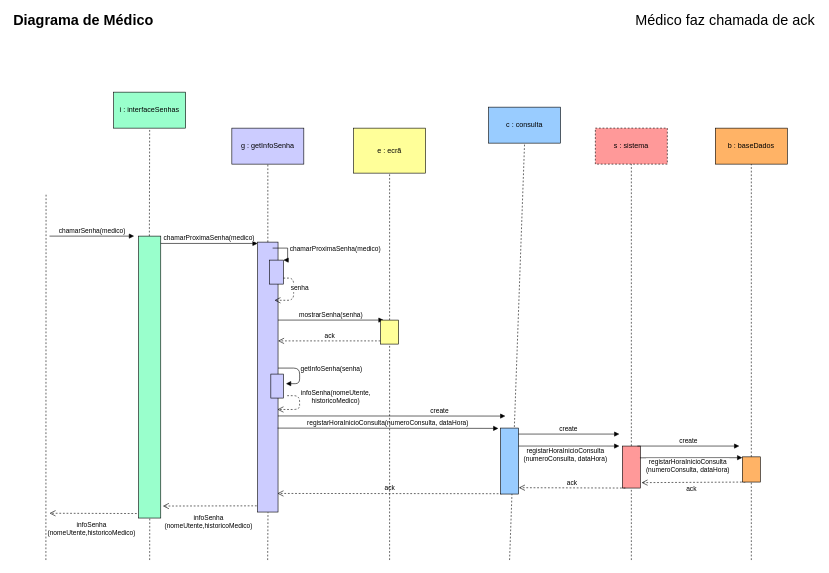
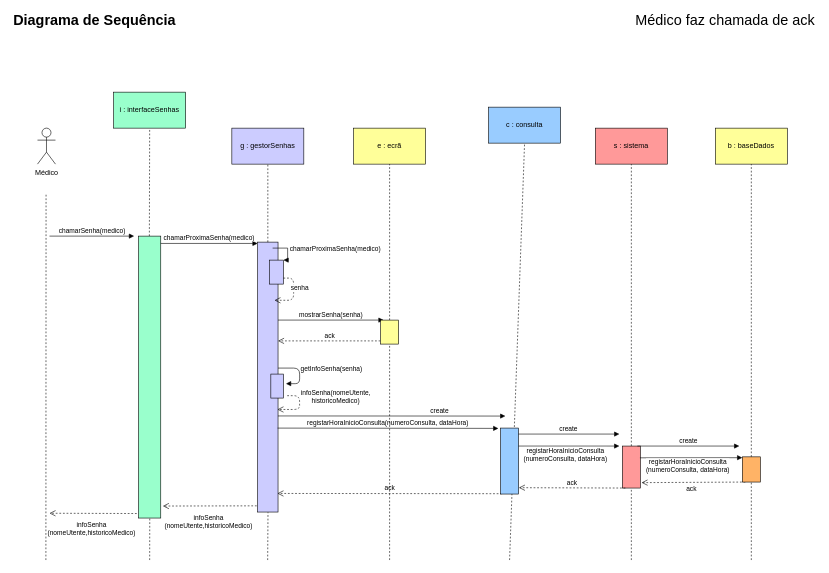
(46, 20) -> (52, 20)
none -> (47, 146)
(268, 146) -> (268, 146)
(632, 146) -> (632, 146)
(752, 146) -> (752, 146)
(390, 151) -> (390, 146)
